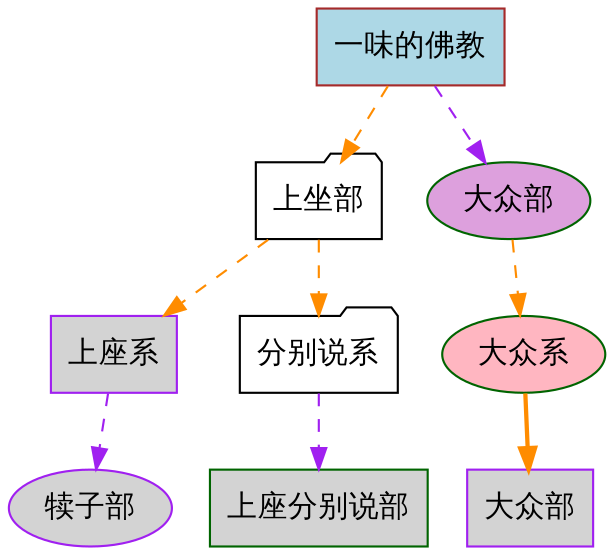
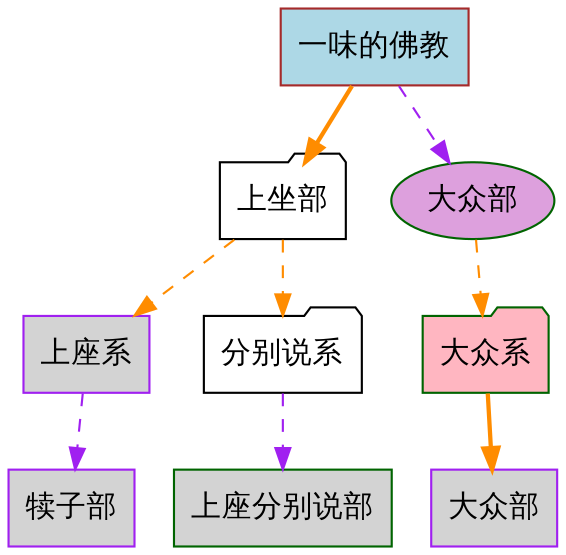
(370, 115) -> (334, 115)
(524, 354) -> (486, 354)
(90, 508) -> (72, 508)
